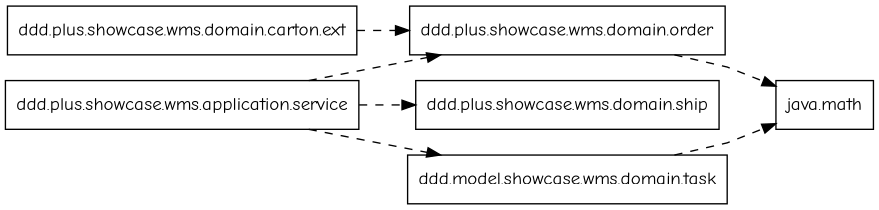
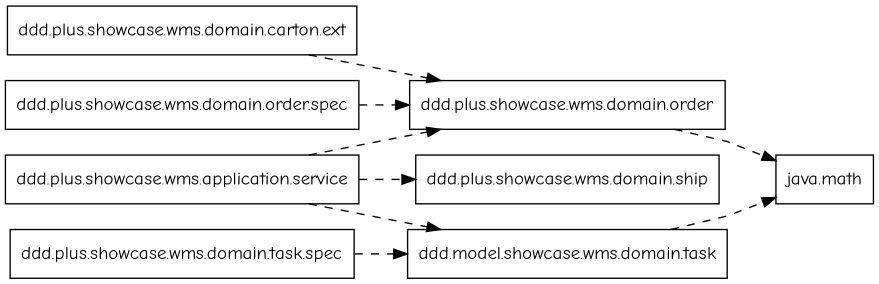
none -> (182, 105)
none -> (182, 254)
